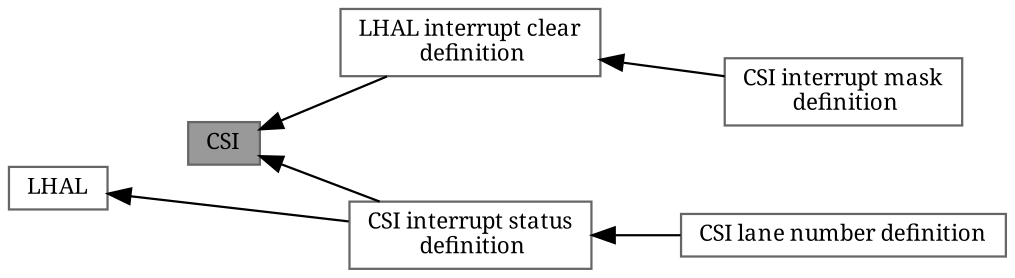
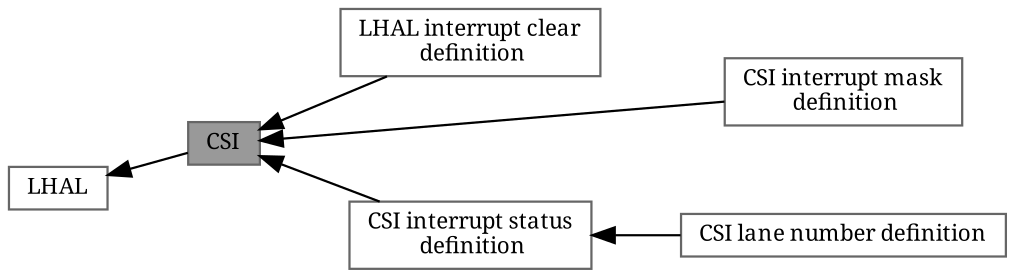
(674, 70) -> (504, 120)
(240, 209) -> (159, 161)
